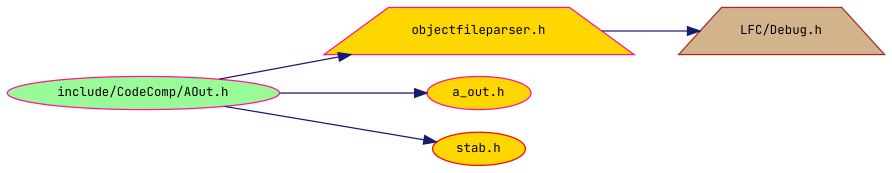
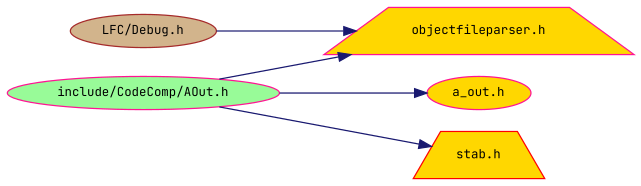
(645, 31) -> (280, 31)
(782, 31) -> (143, 31)
(479, 149) -> (479, 155)
